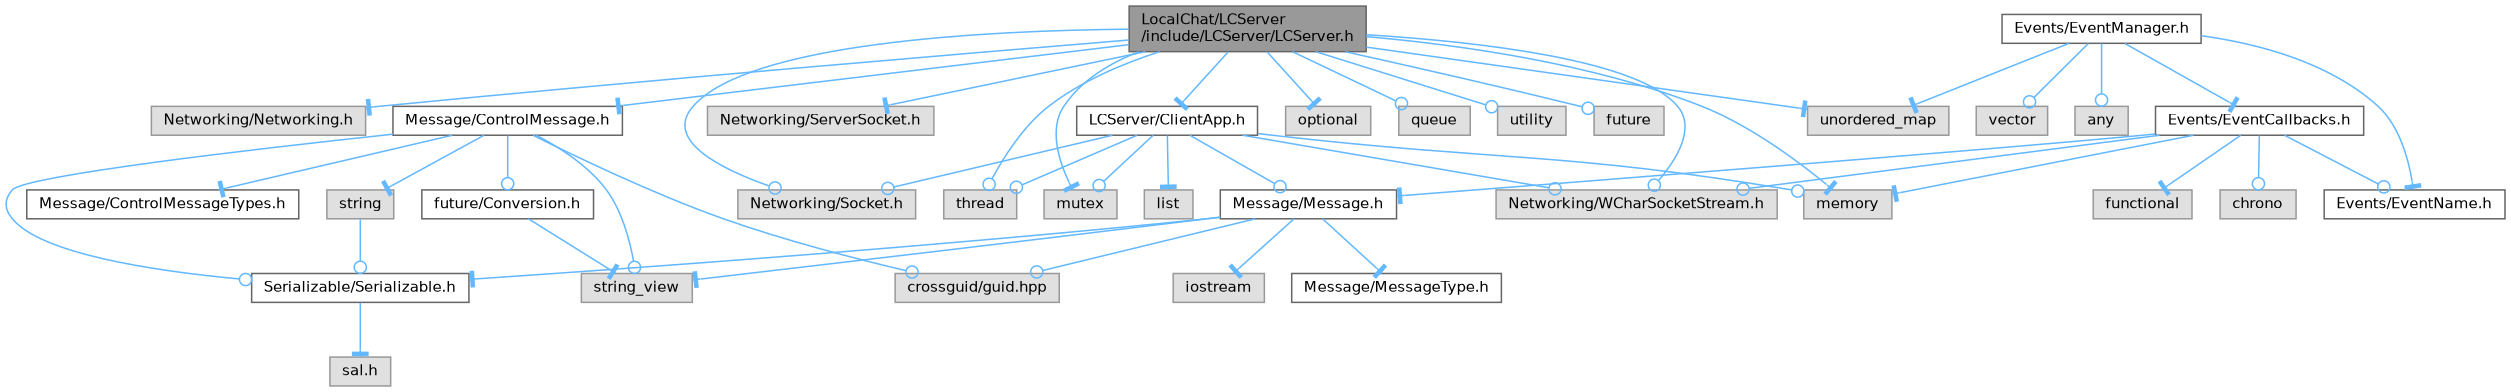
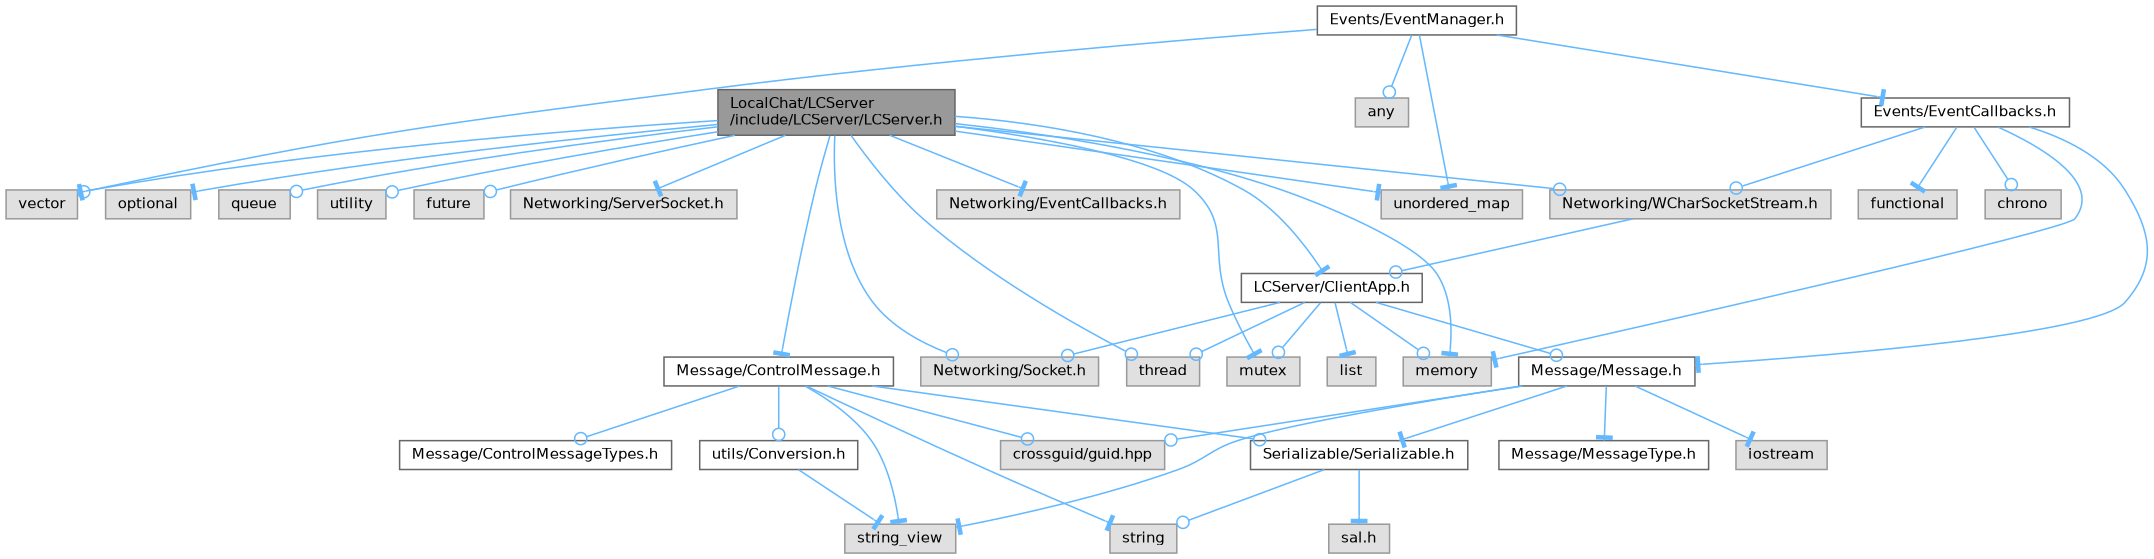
(258, 121) -> (1058, 204)
none -> (401, 147)
(339, 162) -> (663, 411)
(1396, 162) -> (1517, 245)
(602, 185) -> (870, 439)
(508, 204) -> (779, 455)
(2415, 204) -> none
(360, 240) -> (1257, 495)
